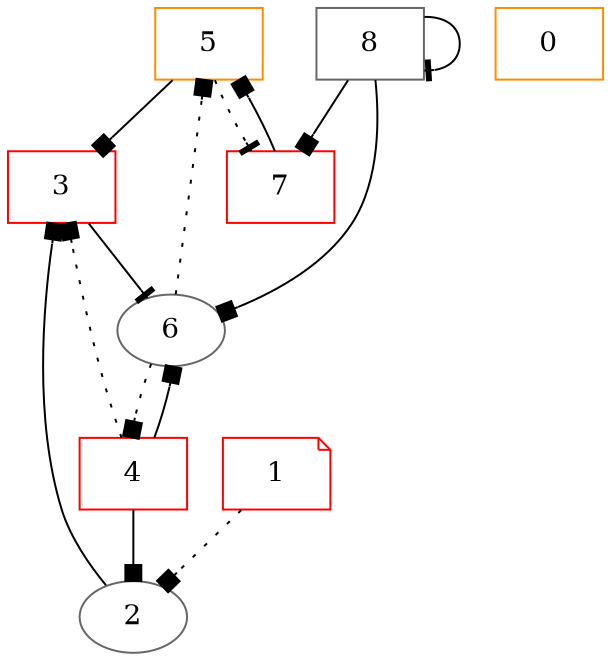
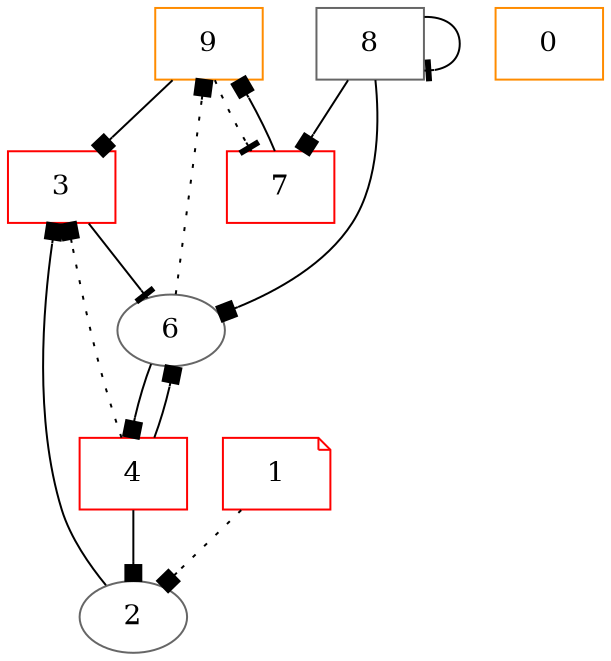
(209, 44) -> (209, 44)
(142, 391) -> (142, 391)
